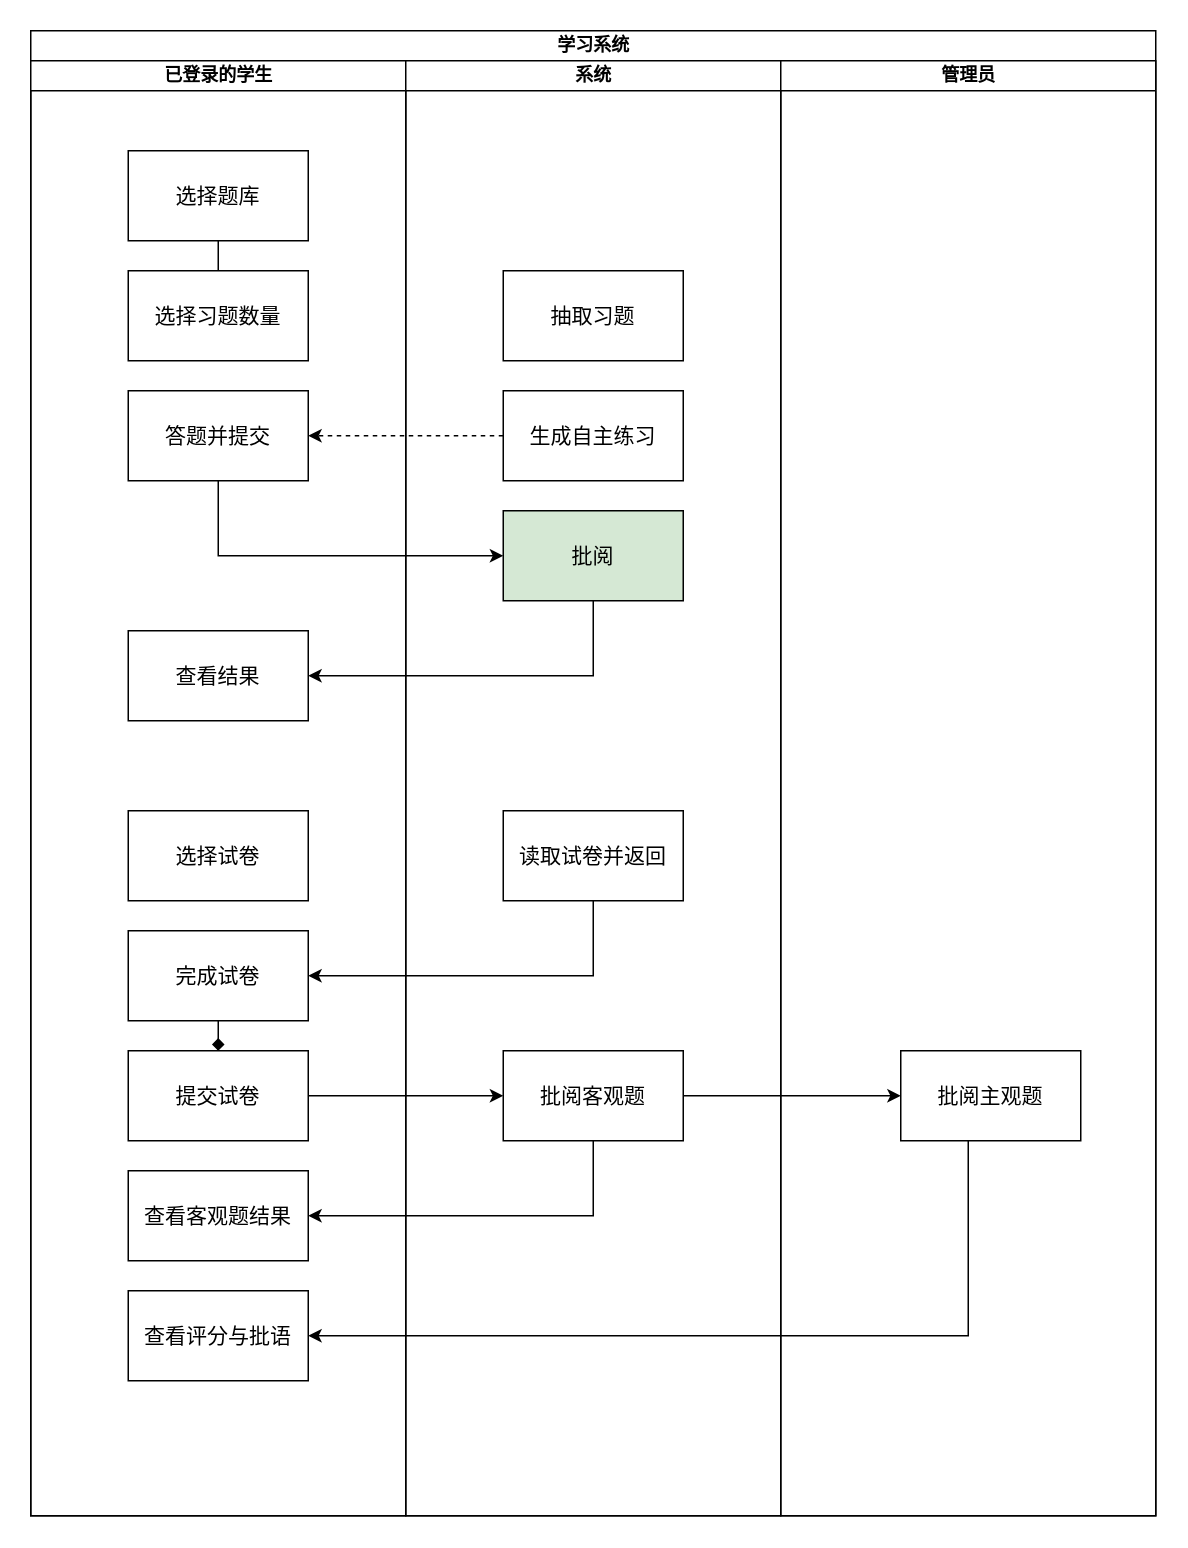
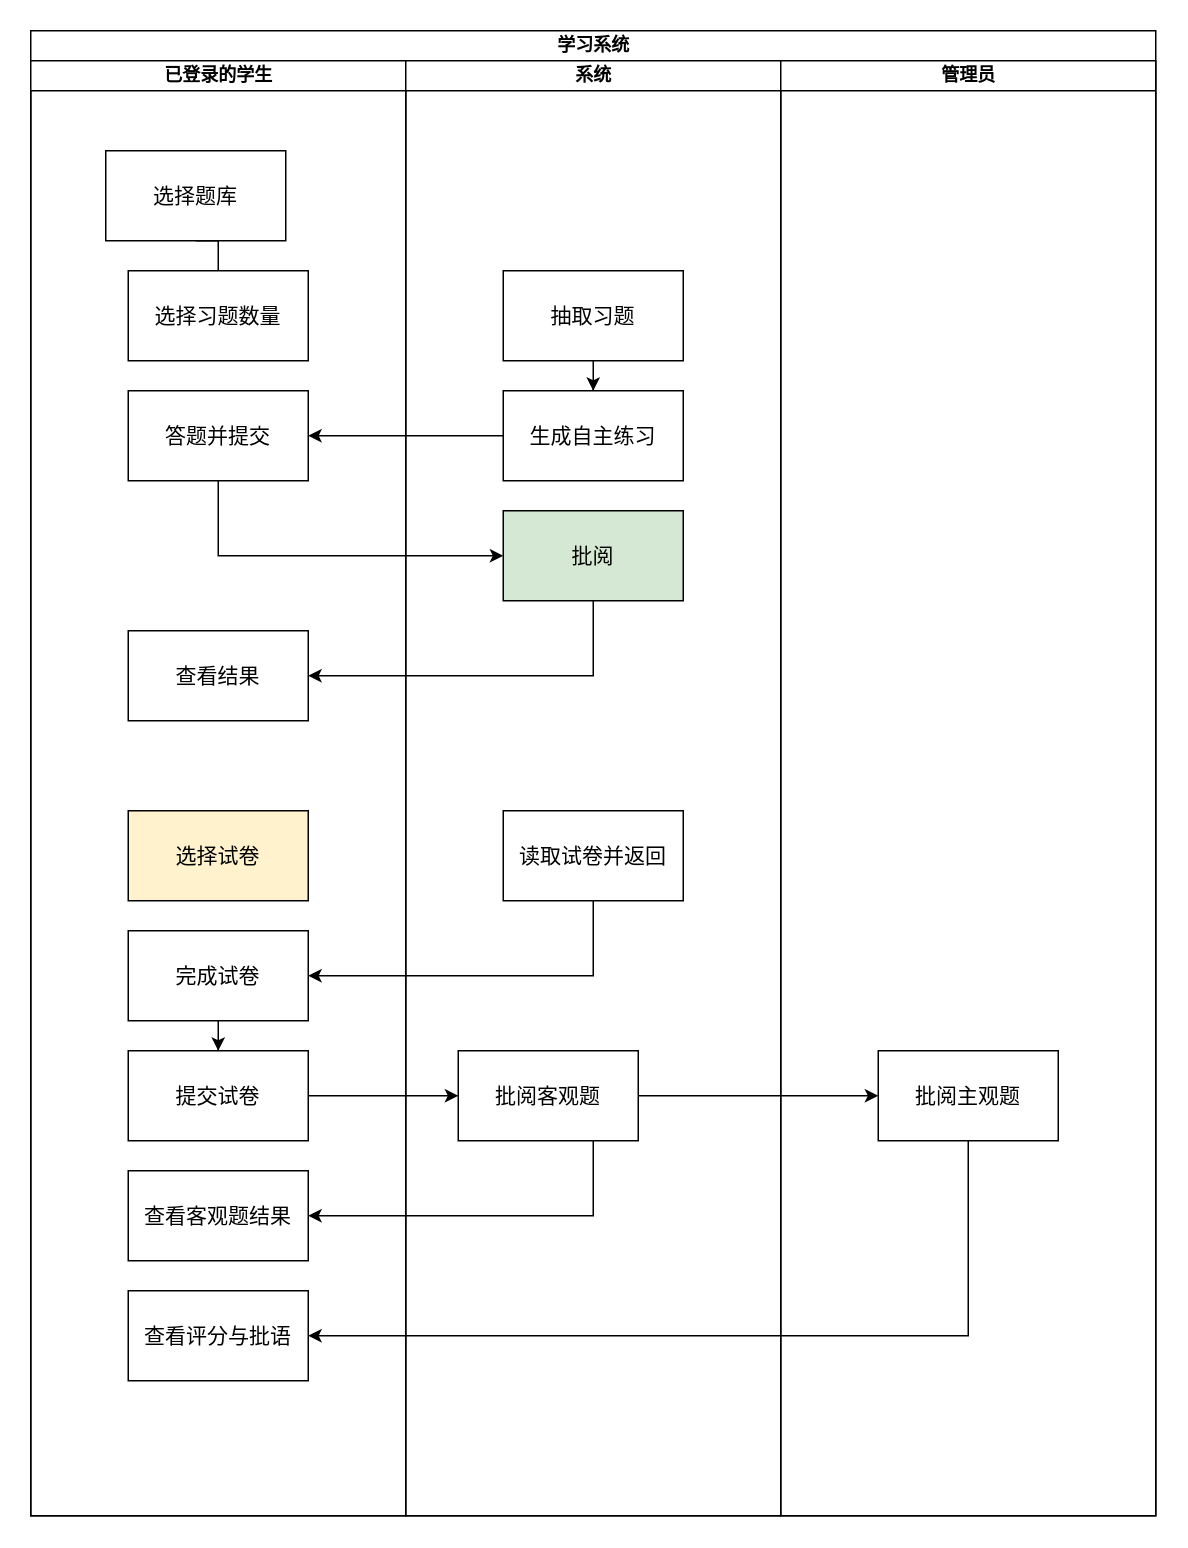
(218, 196) -> (196, 196)
none -> (593, 381)
(411, 436) -> (411, 436)
(218, 856) -> (218, 856)
(218, 1038) -> (218, 1039)
(593, 1096) -> (548, 1096)
(991, 1096) -> (968, 1096)
